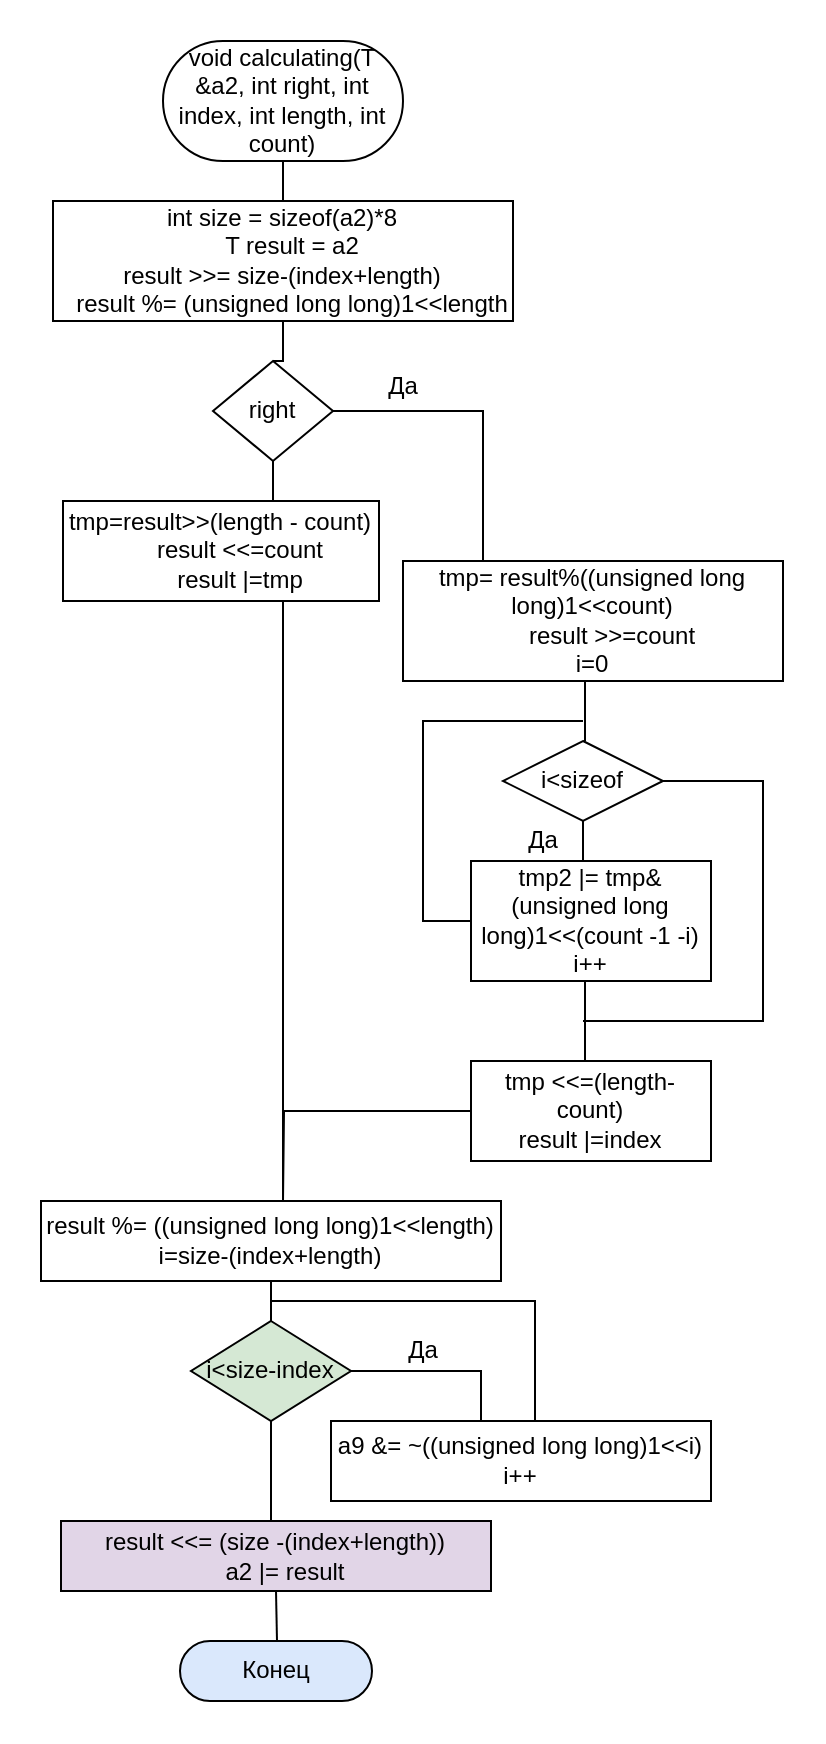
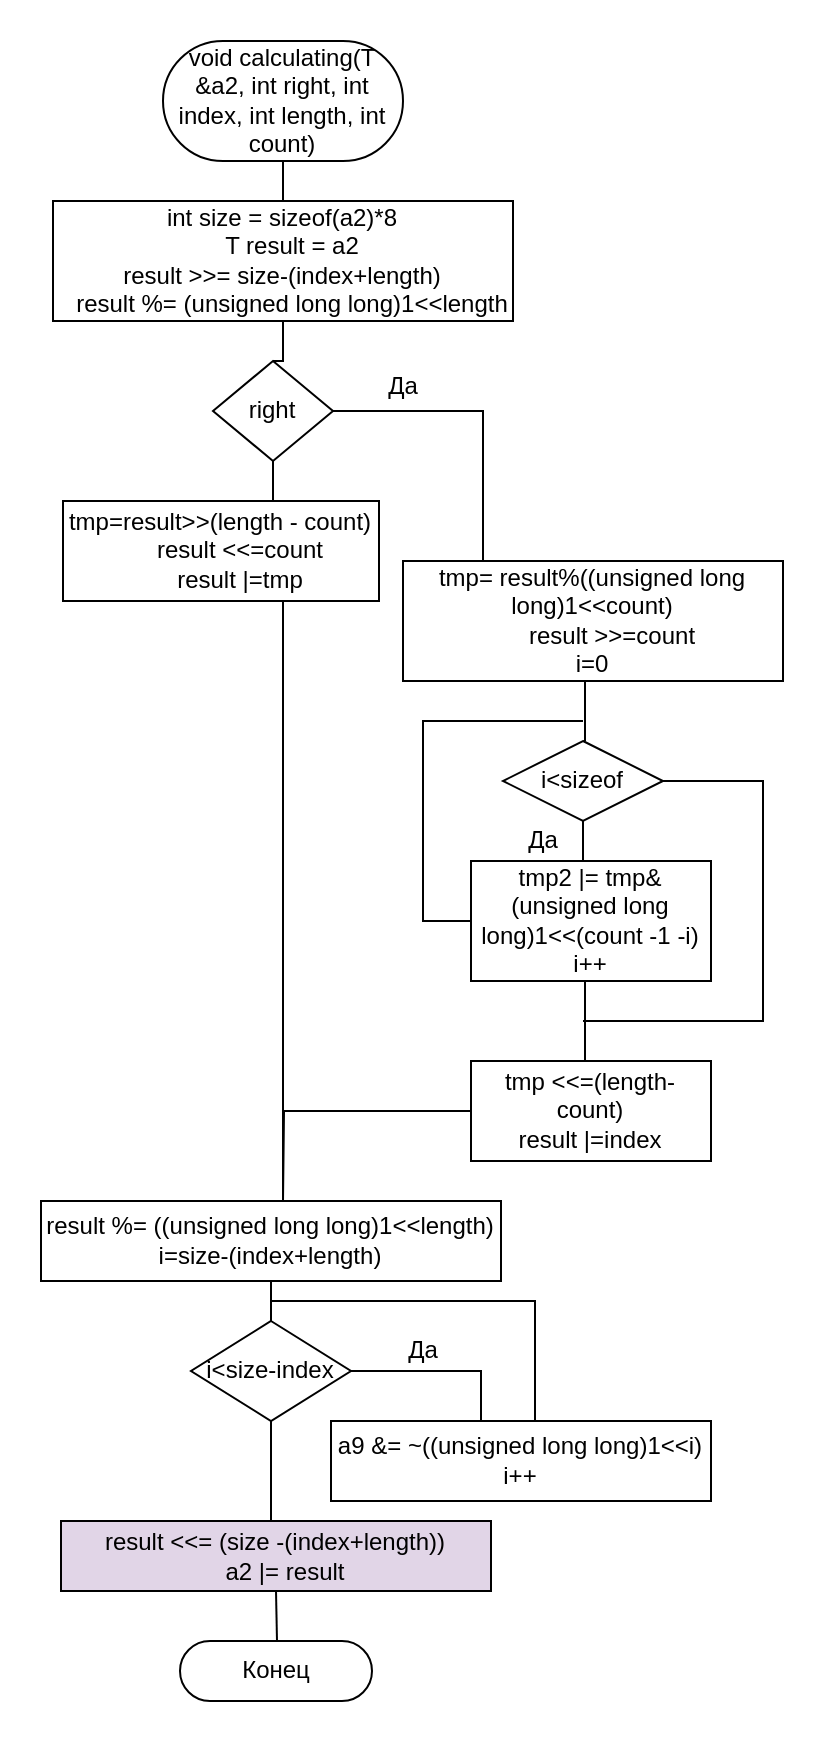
(271, 1371) -> (271, 1371)
(276, 1671) -> (276, 1671)
